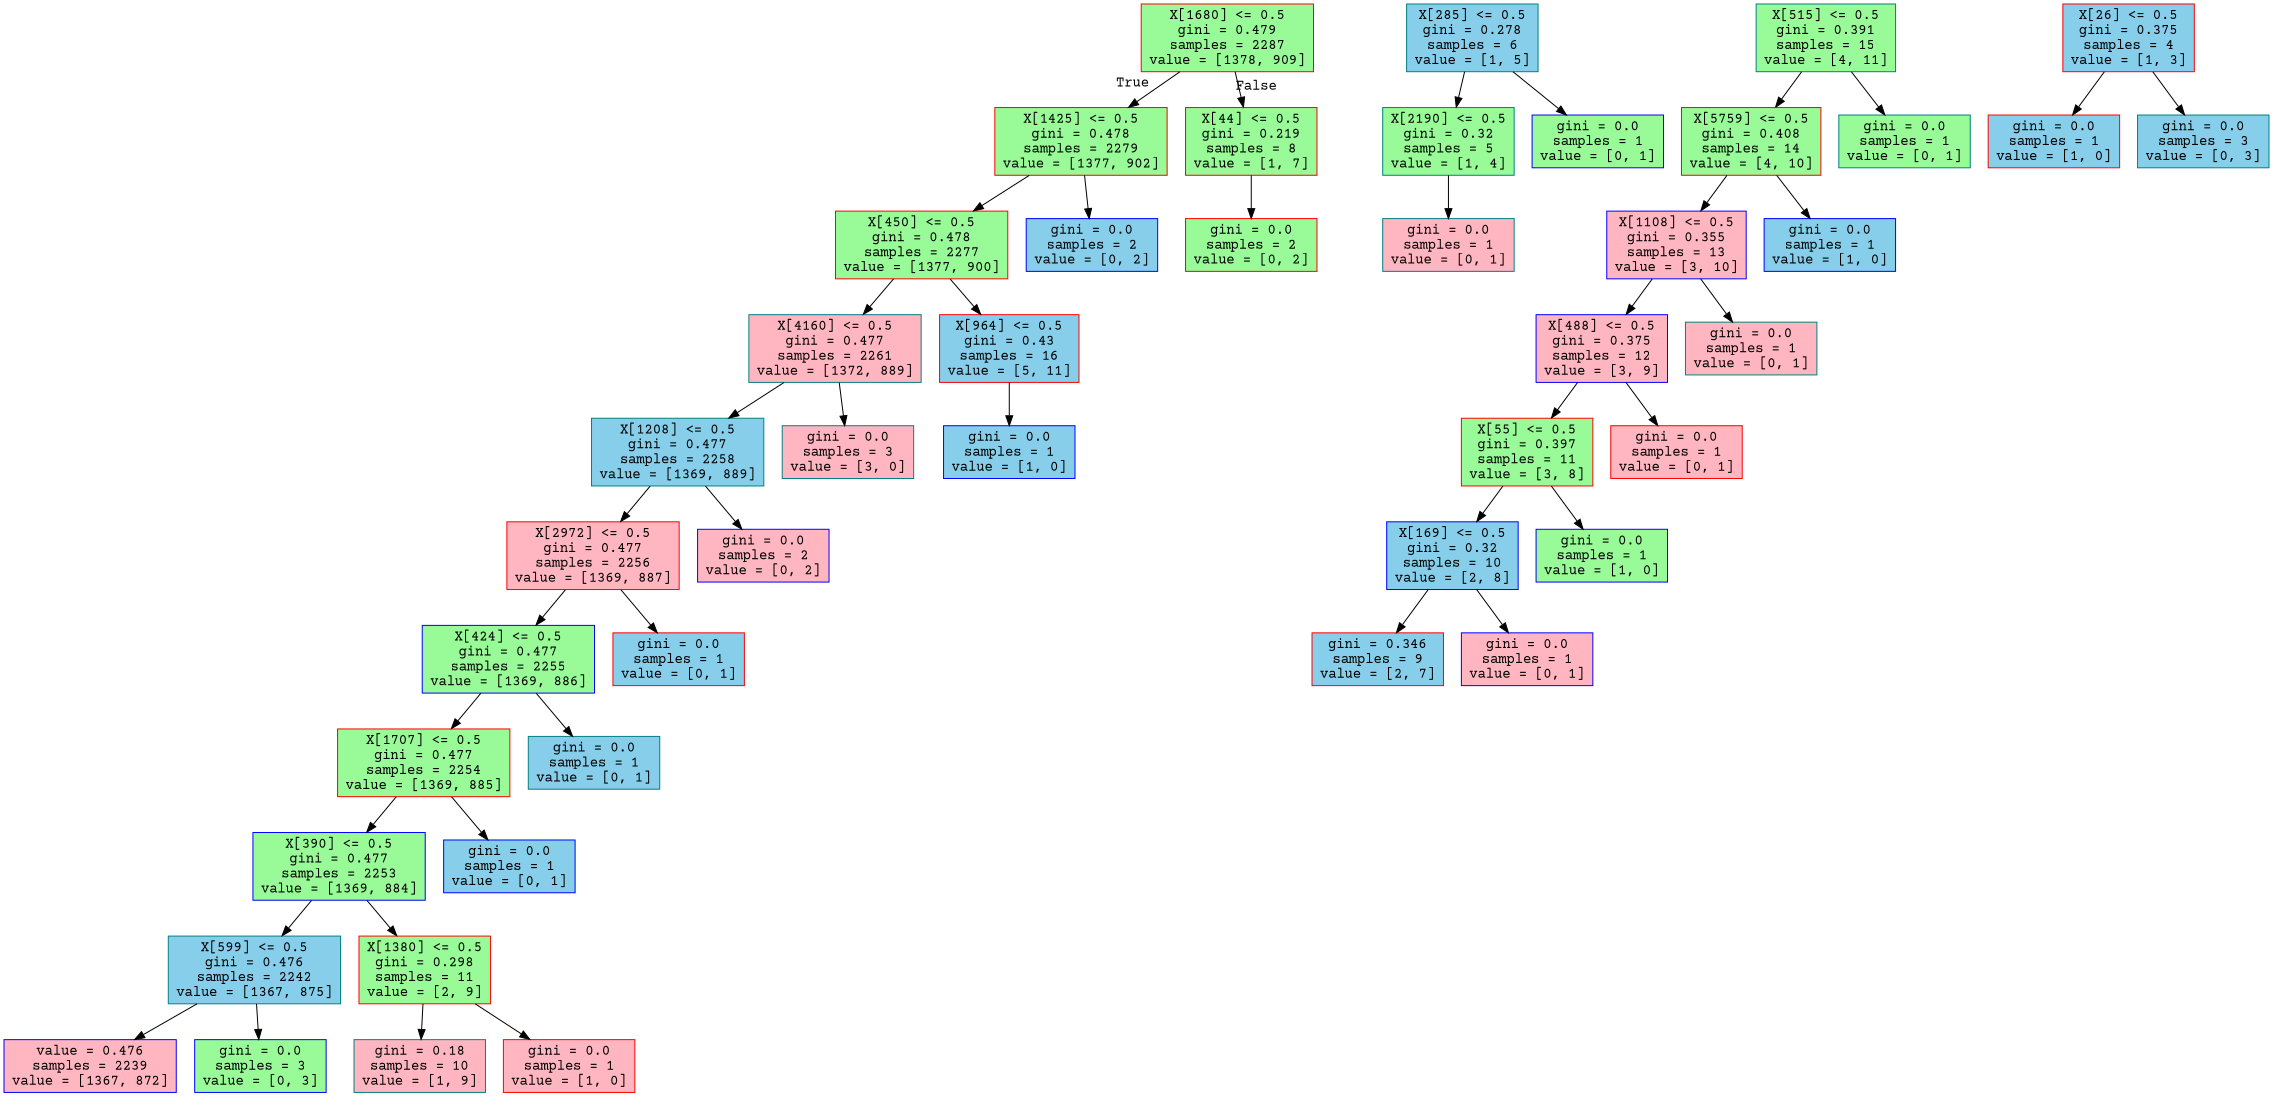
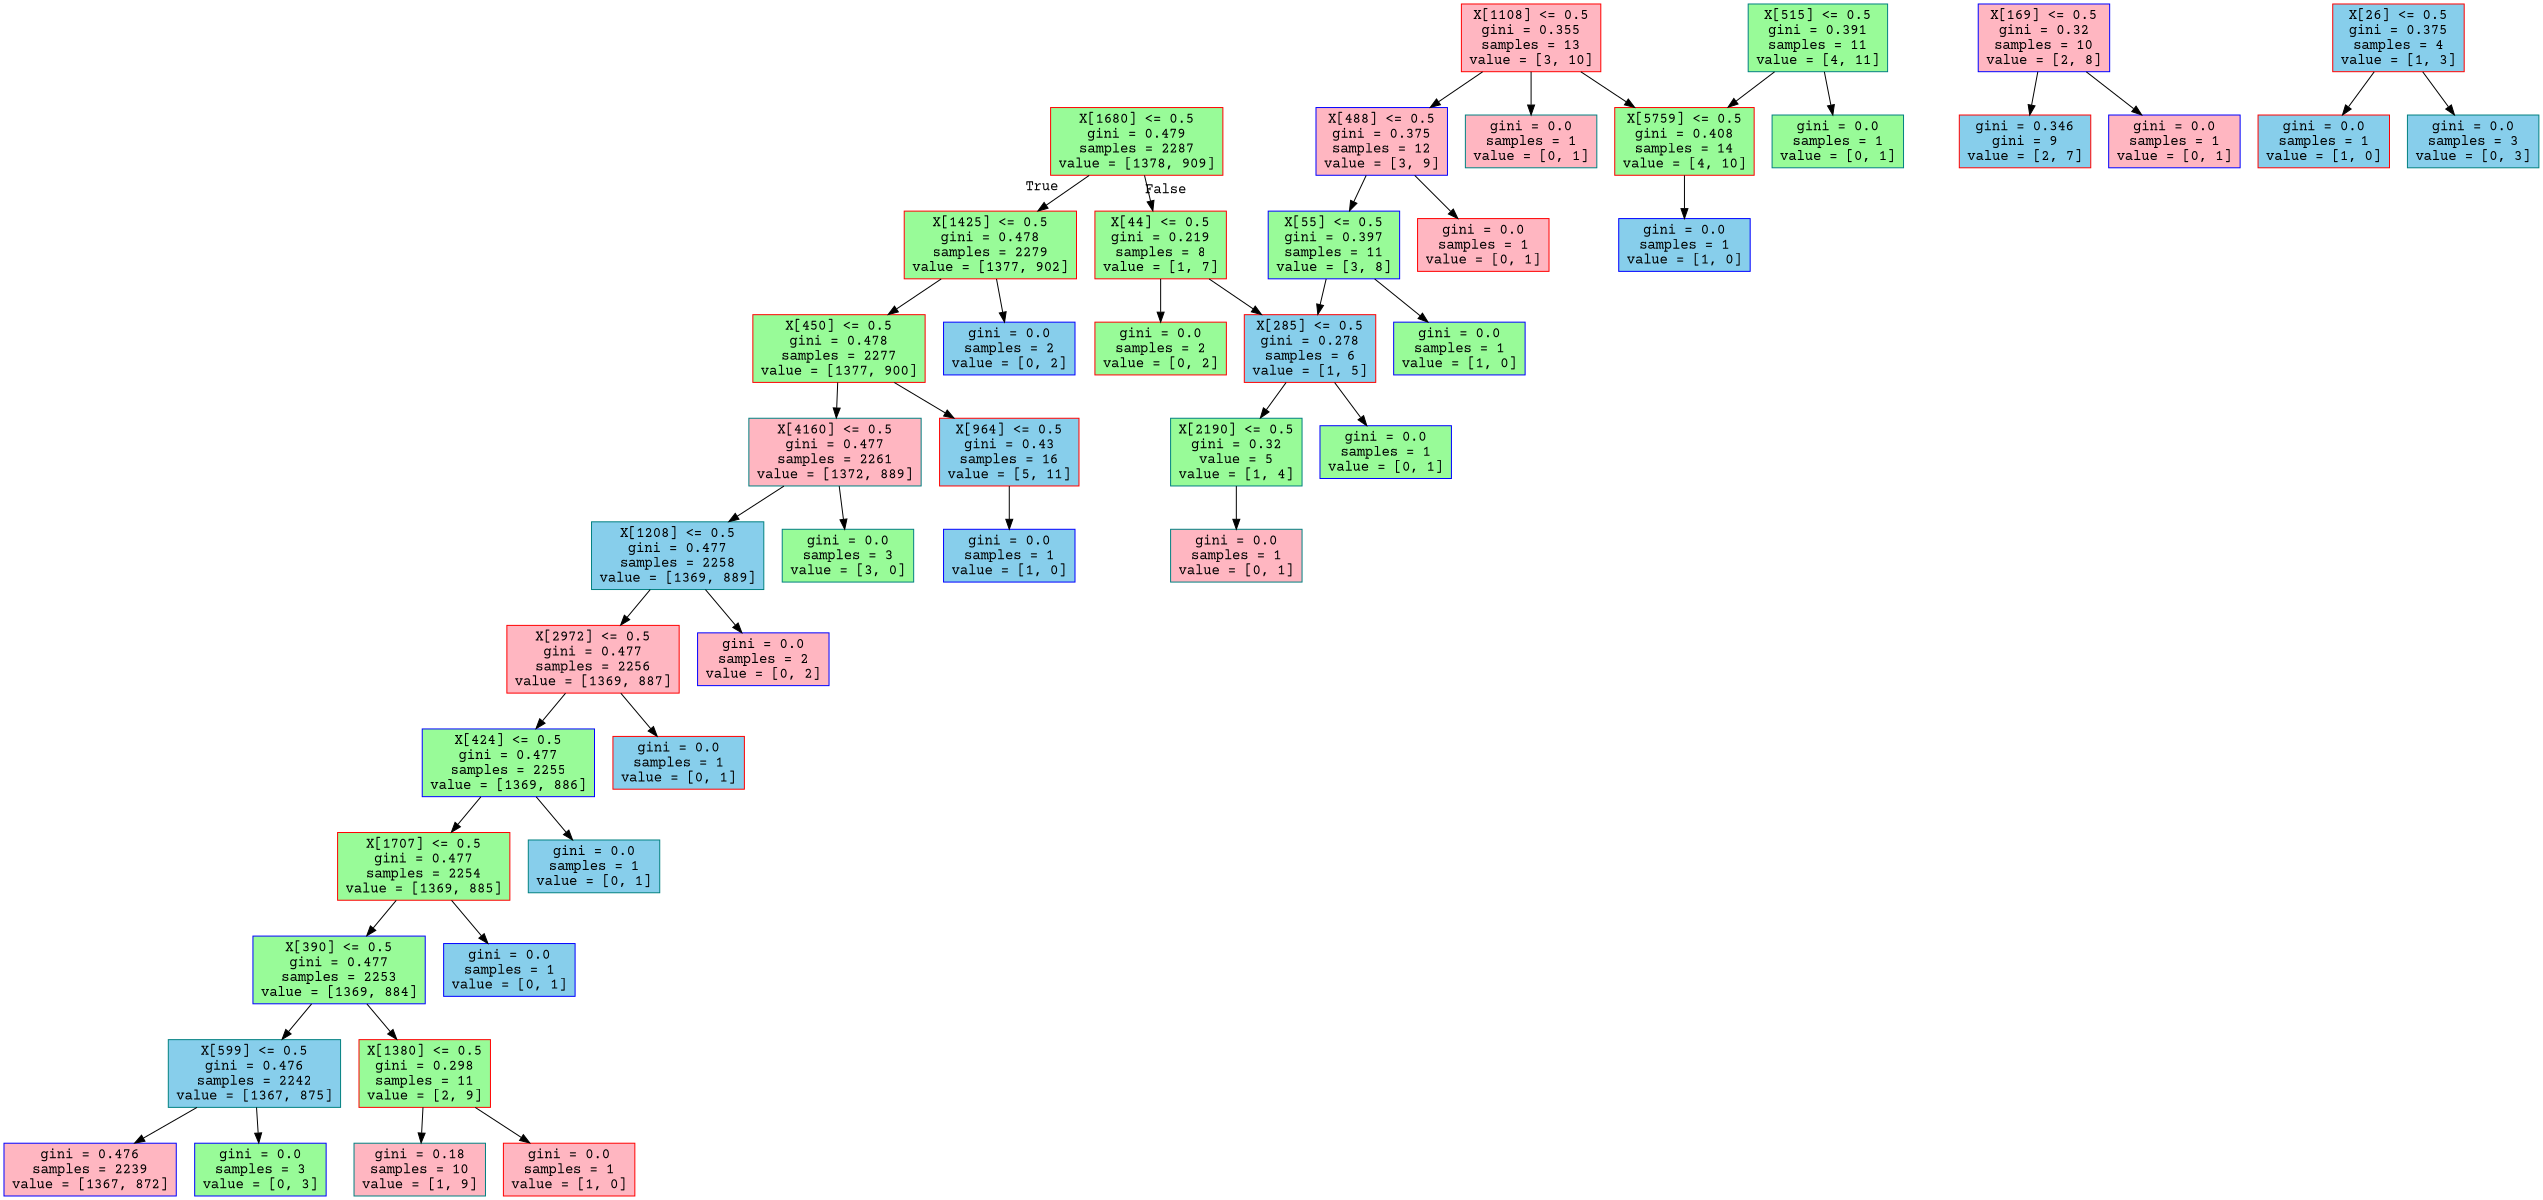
(1472, 38) -> (1310, 349)
(1826, 38) -> (1818, 38)
(1448, 141) -> (1236, 452)
(1717, 189) -> (1603, 87)
(1676, 245) -> (1531, 38)
none -> (1231, 294)
(848, 452) -> (848, 556)
(1527, 452) -> (1334, 245)
(1493, 500) -> (1323, 292)
(1452, 556) -> (2044, 38)
(1378, 659) -> (2025, 141)
(90, 1066) -> (90, 1170)
